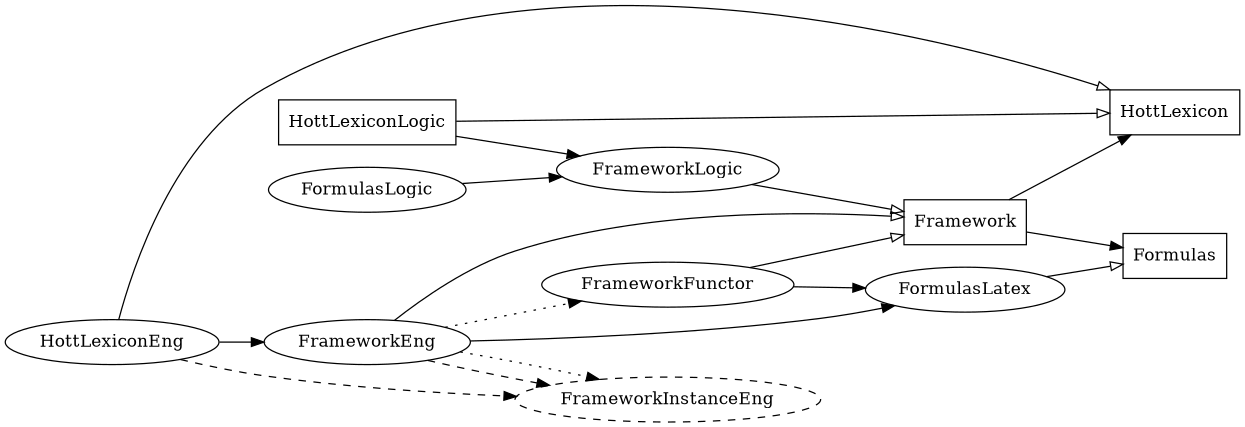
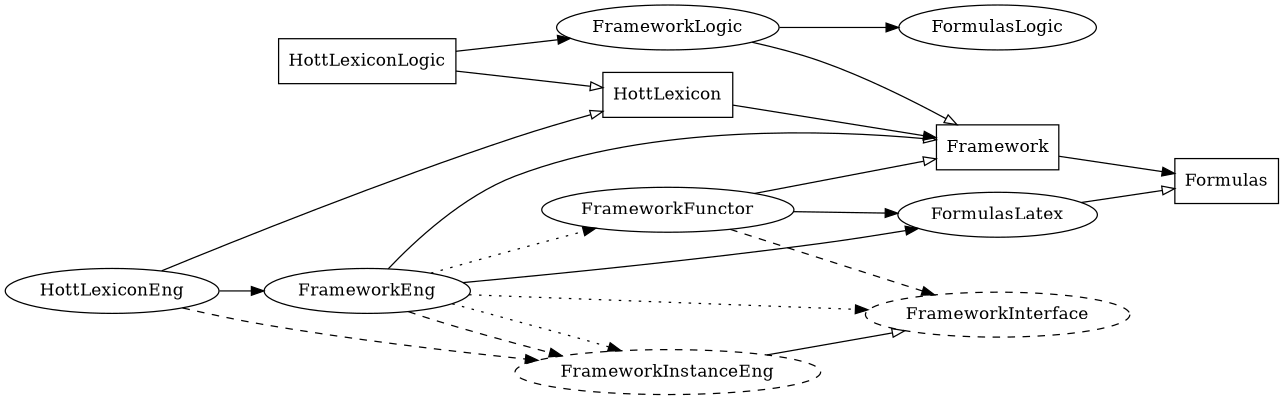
(1064, 170) -> (828, 120)
(506, 181) -> (833, 27)
none -> (998, 315)
